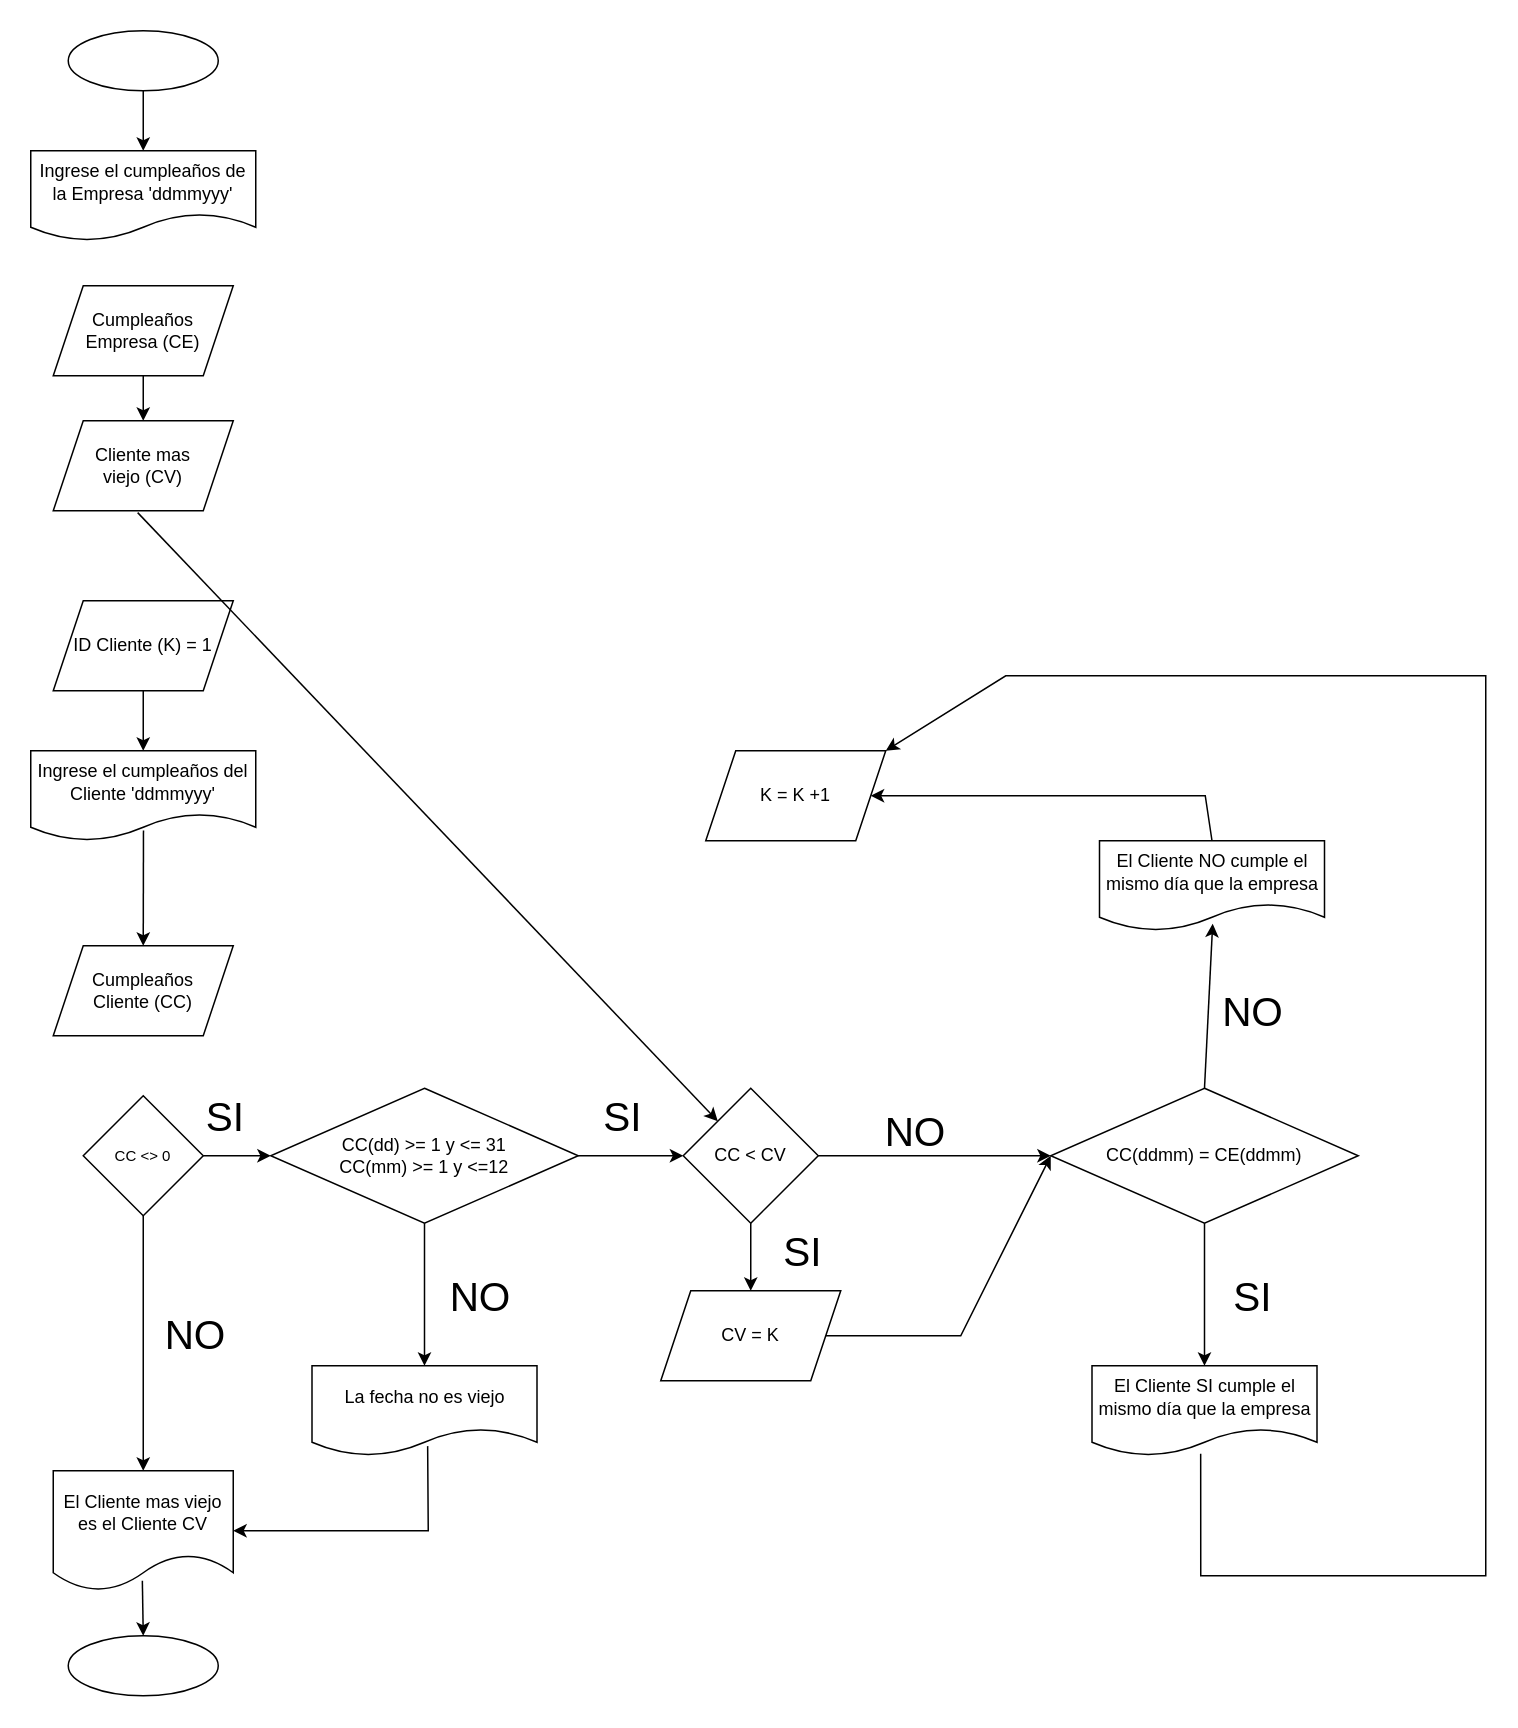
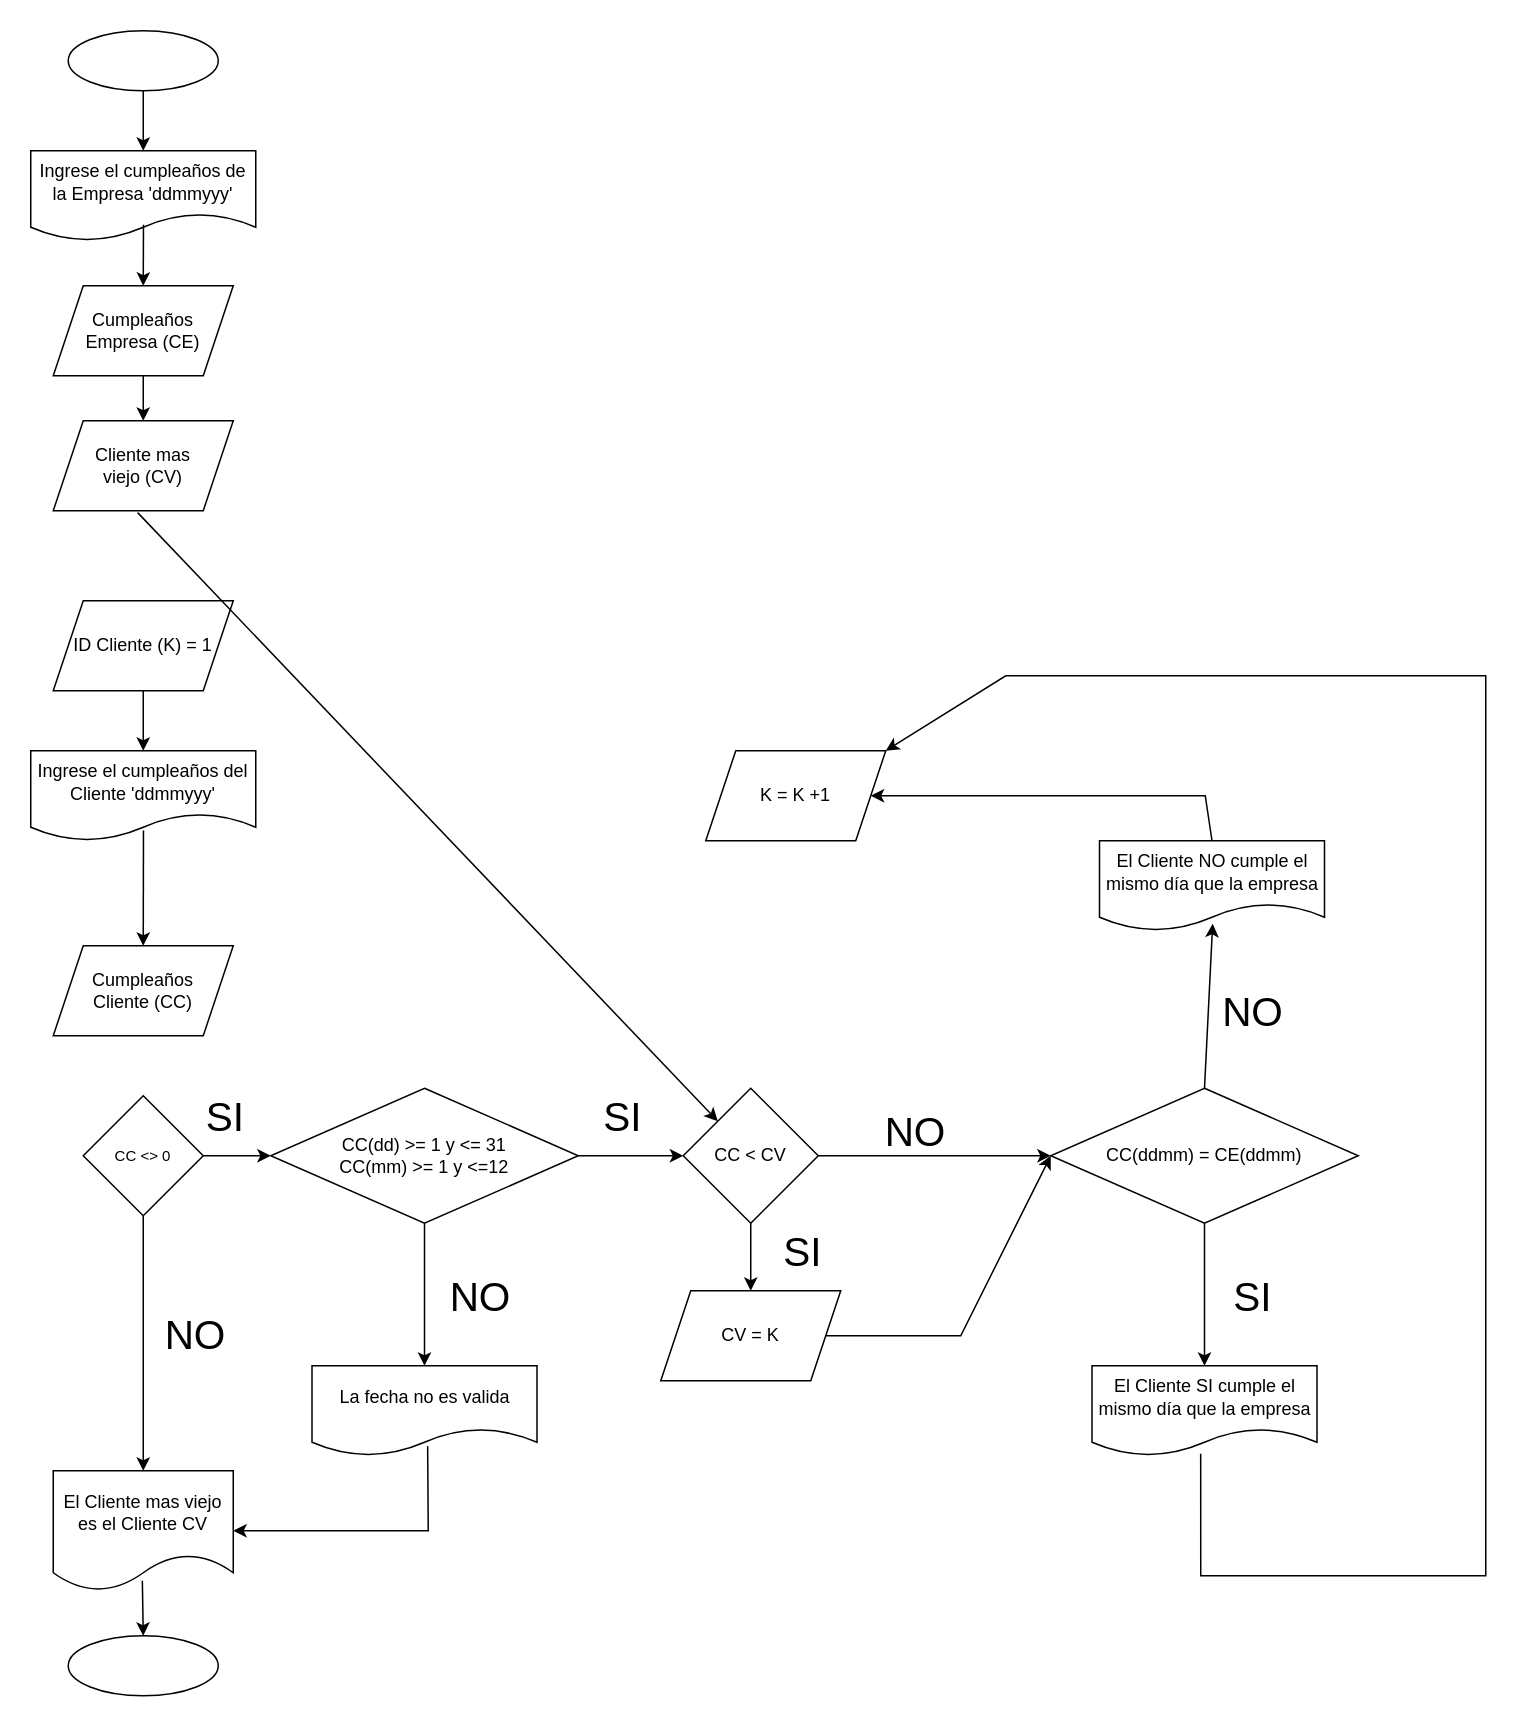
none -> (143, 250)
(425, 1397) -> (425, 1397)
